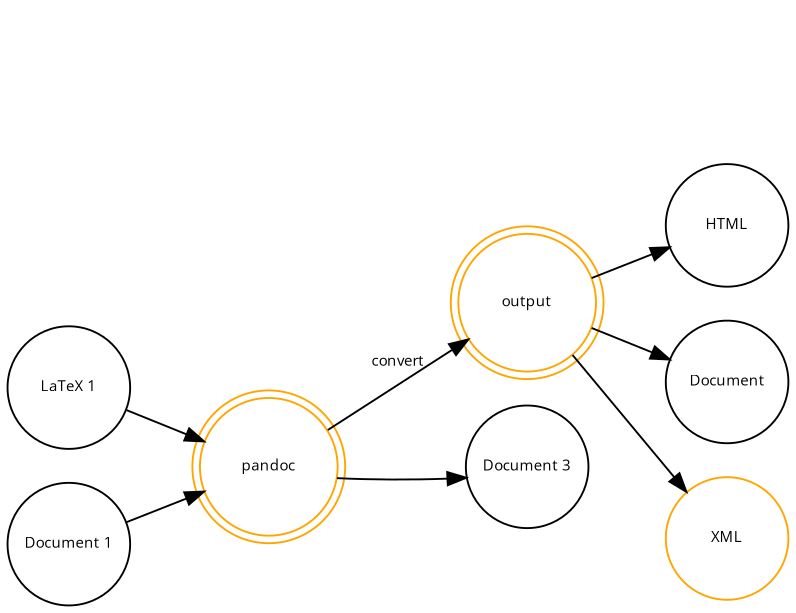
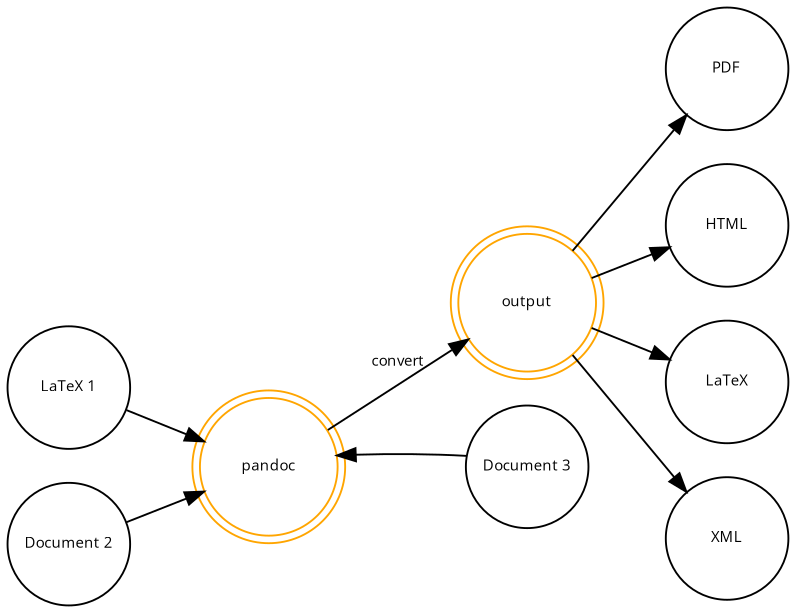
none -> (727, 69)
(727, 382) -> (727, 382)
(392, 480) -> (411, 454)
(727, 538) -> (727, 538)
(69, 544) -> (69, 544)
